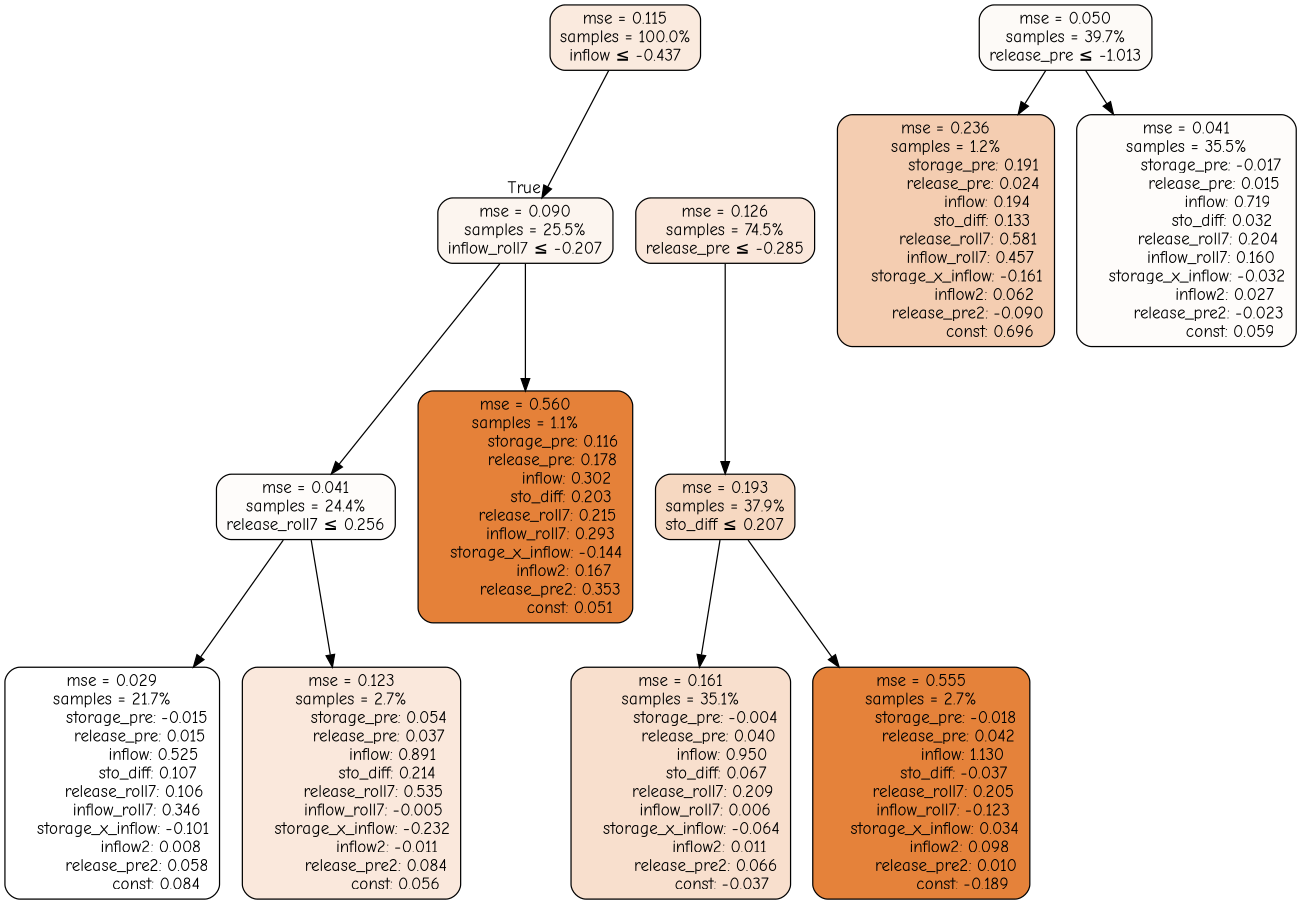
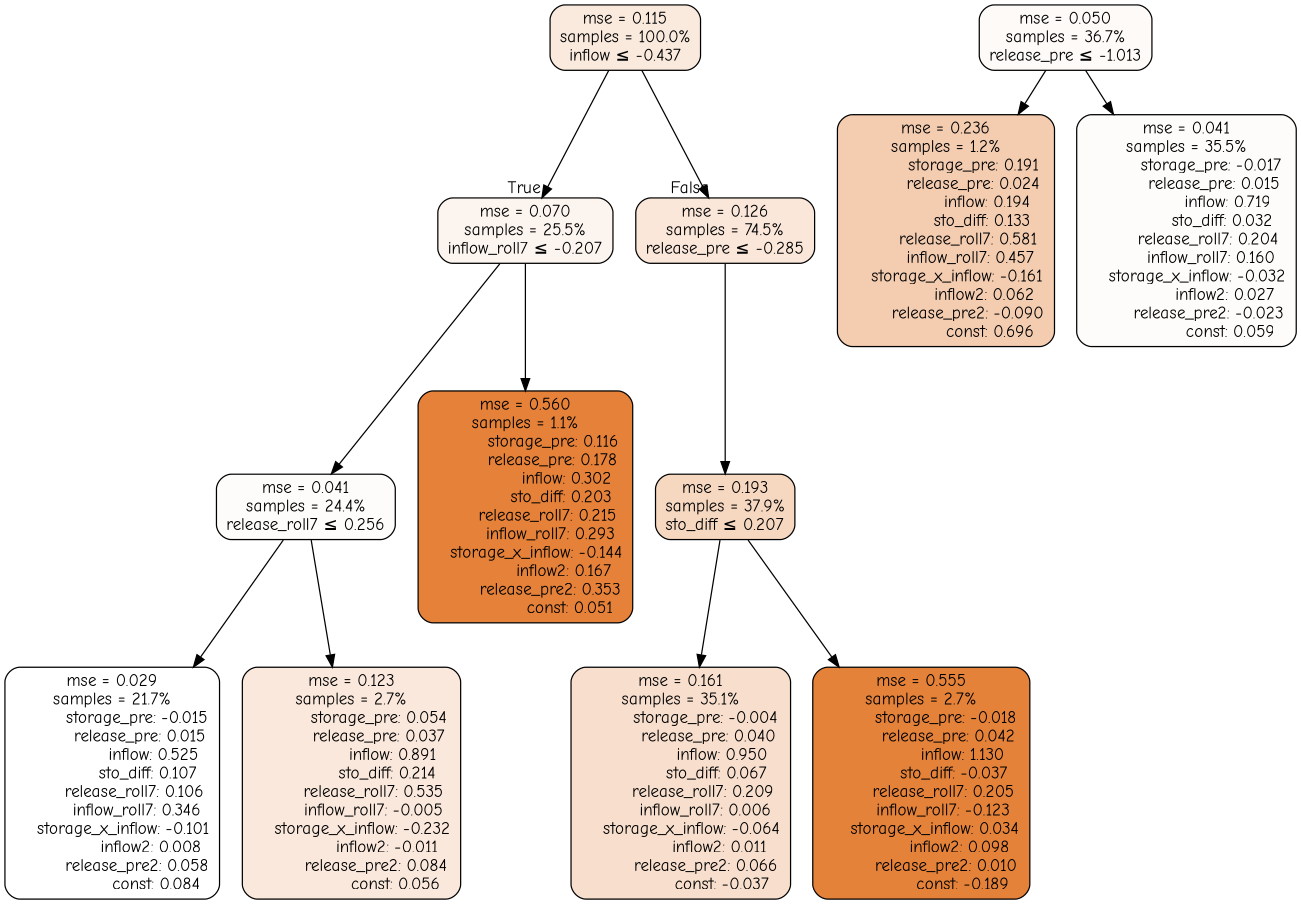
(1066, 38) -> (1066, 38)
none -> (672, 129)
(525, 231) -> (525, 231)
